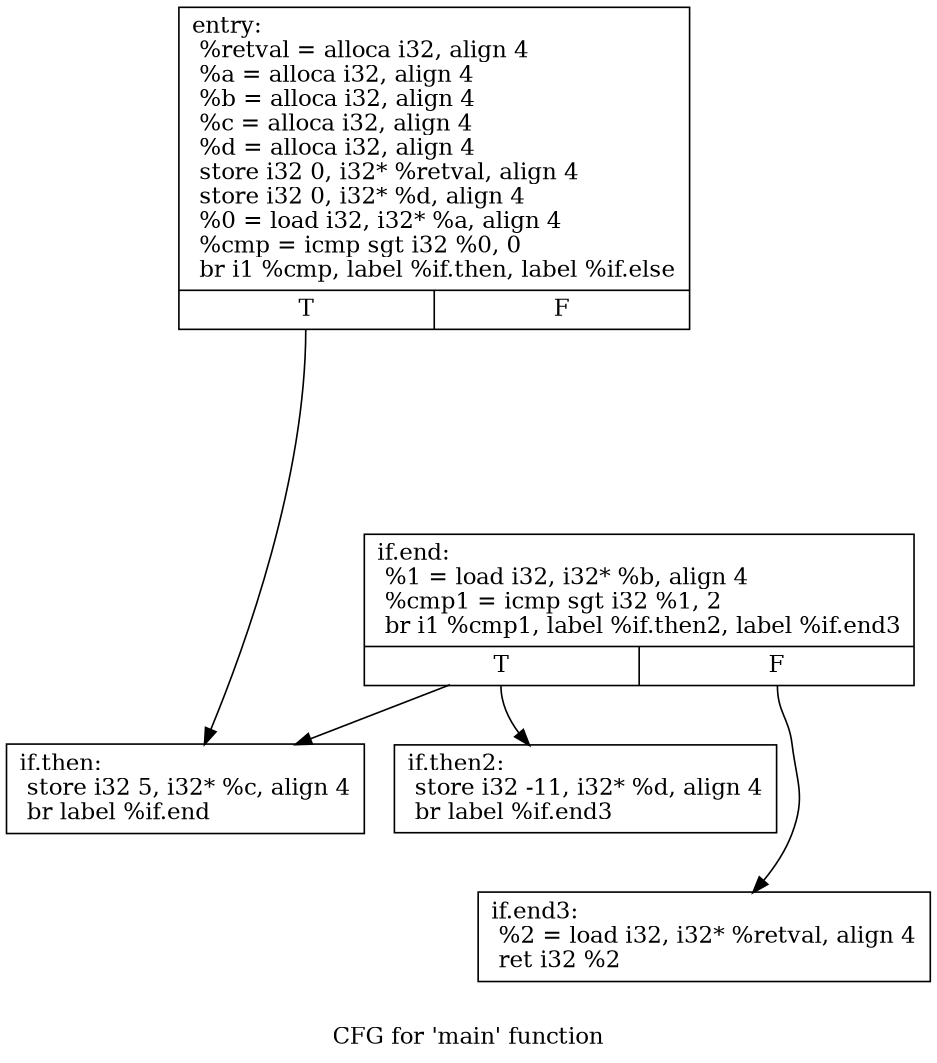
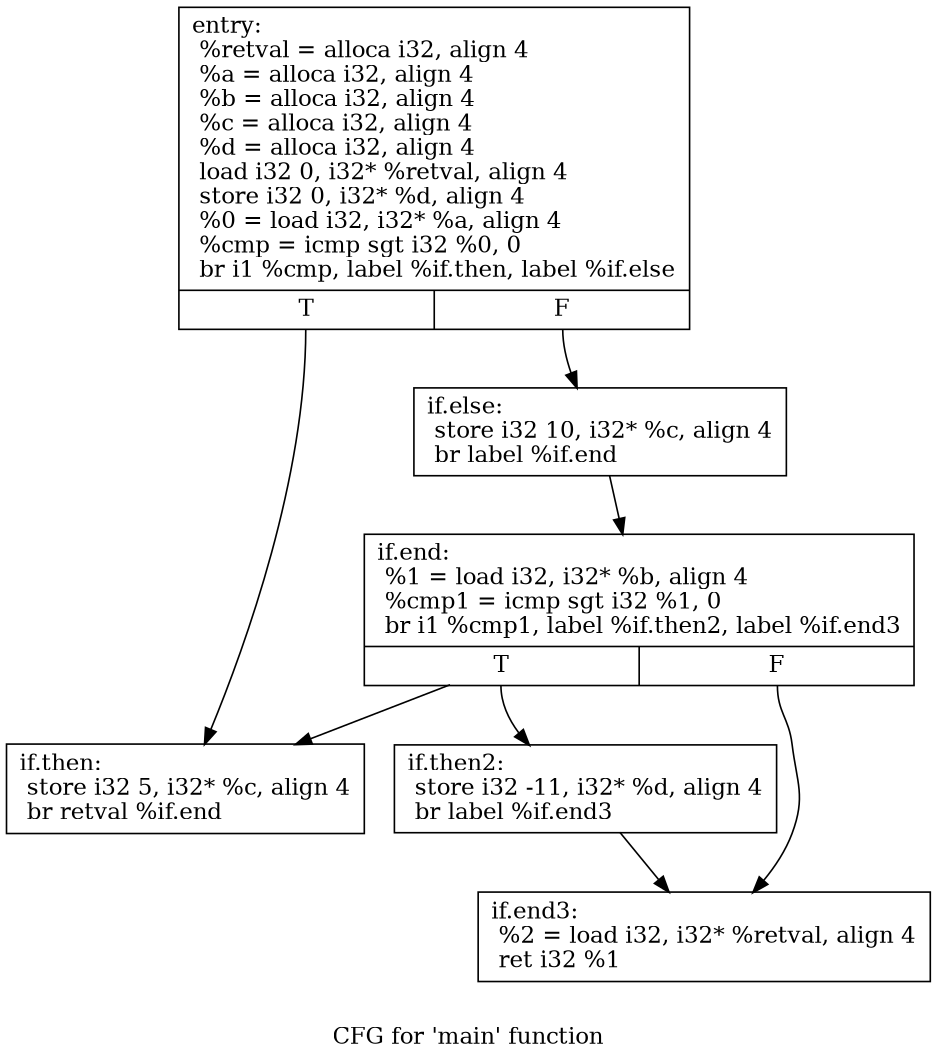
(385, 172) -> (381, 172)
none -> (600, 432)
(550, 602) -> (550, 602)
(115, 812) -> (121, 812)
none -> (639, 856)
(556, 960) -> (556, 960)
